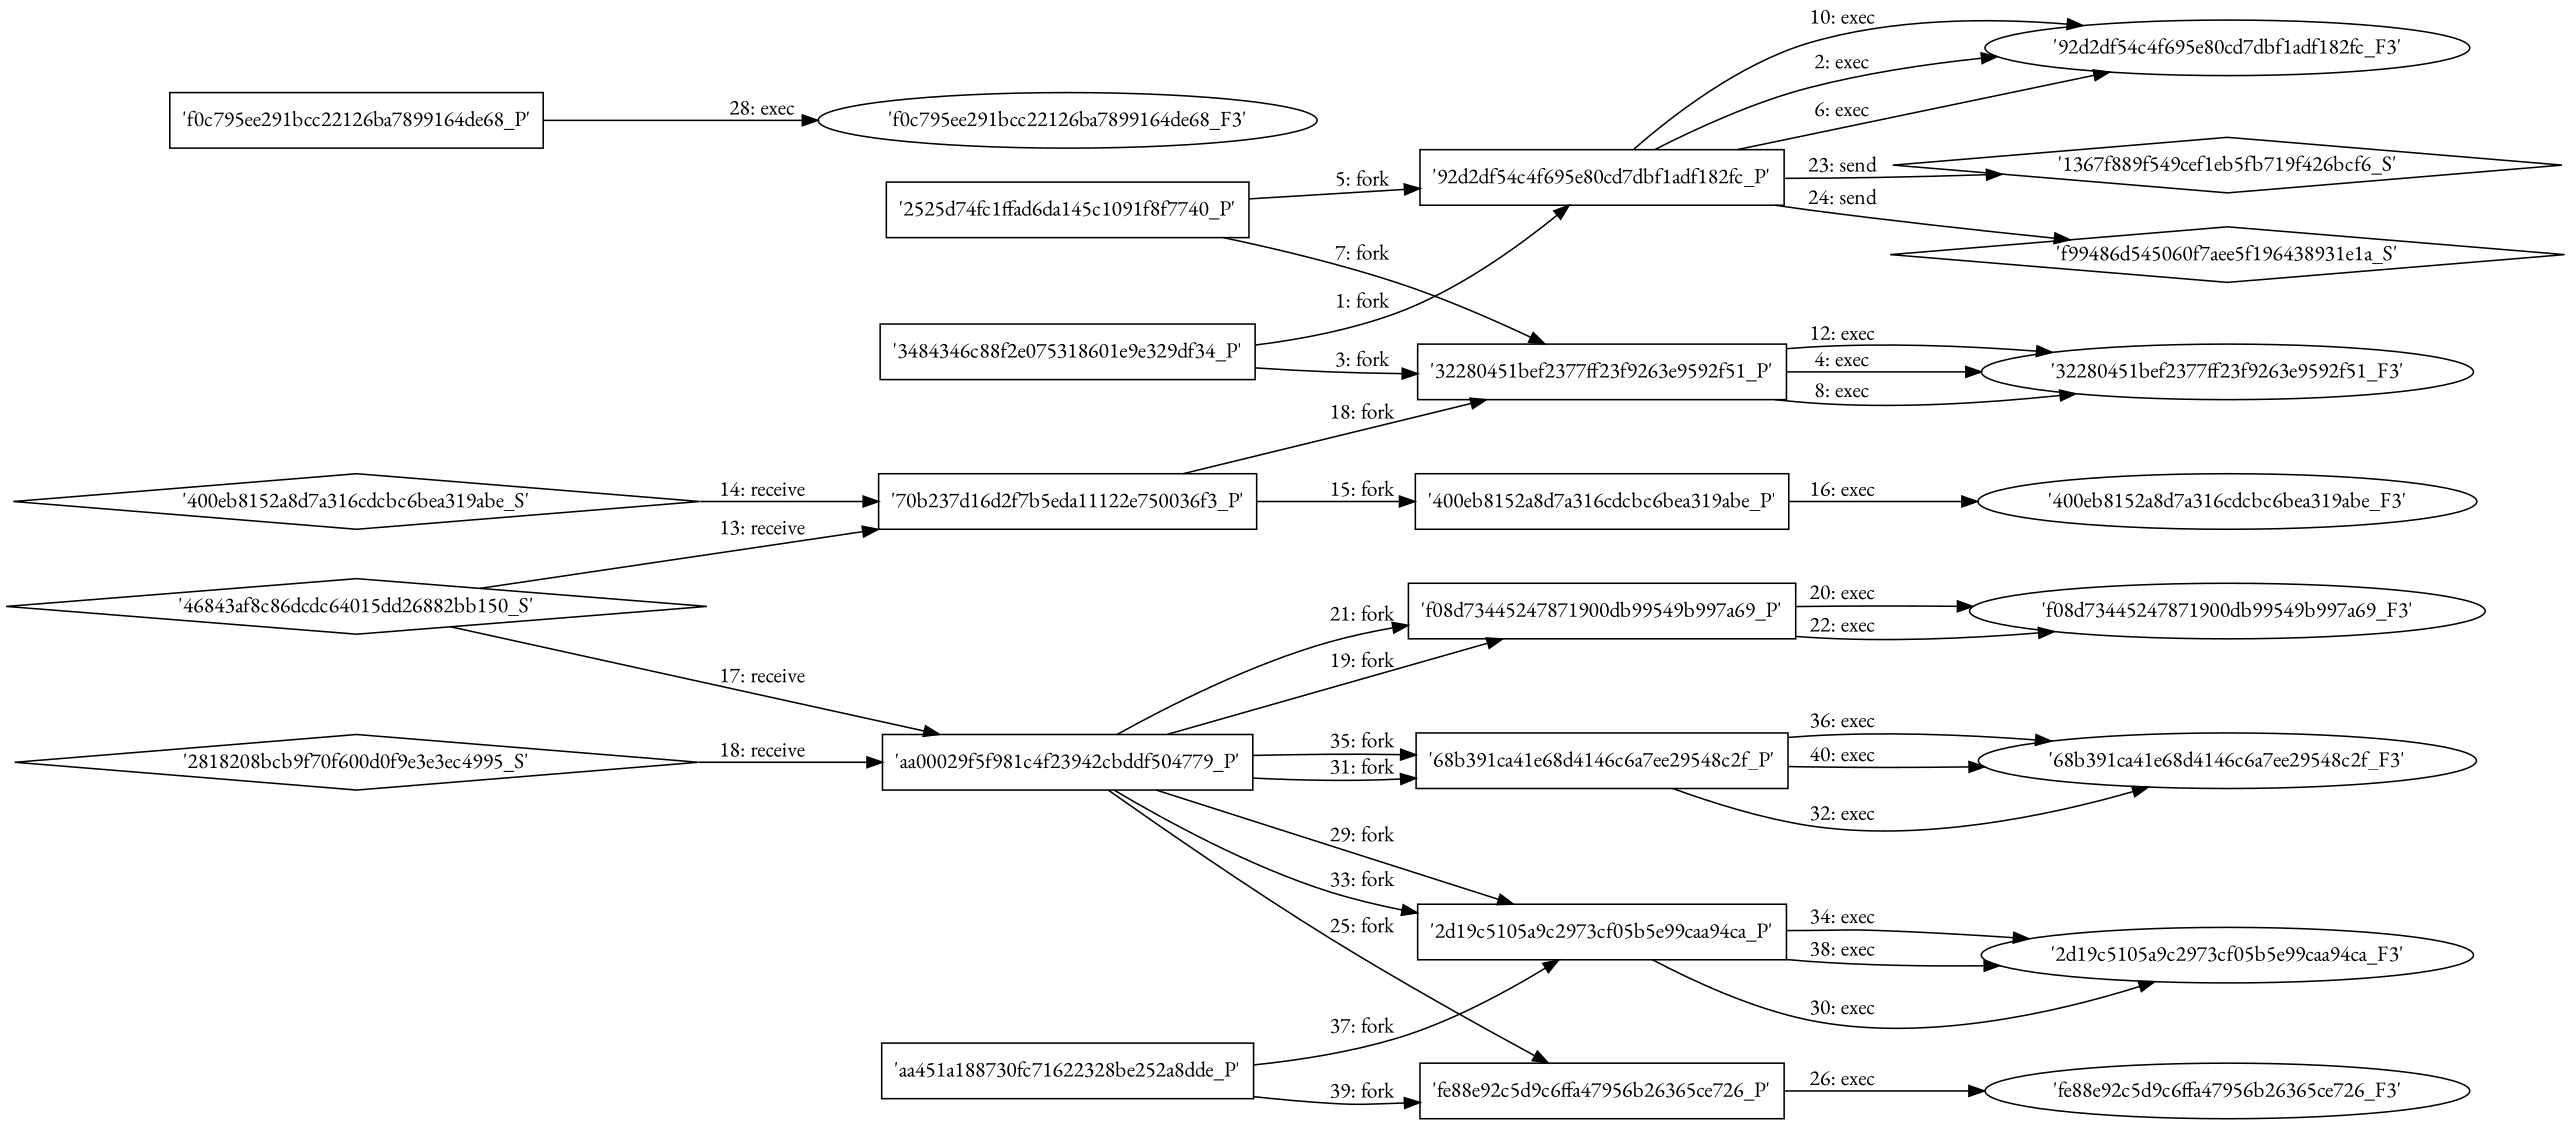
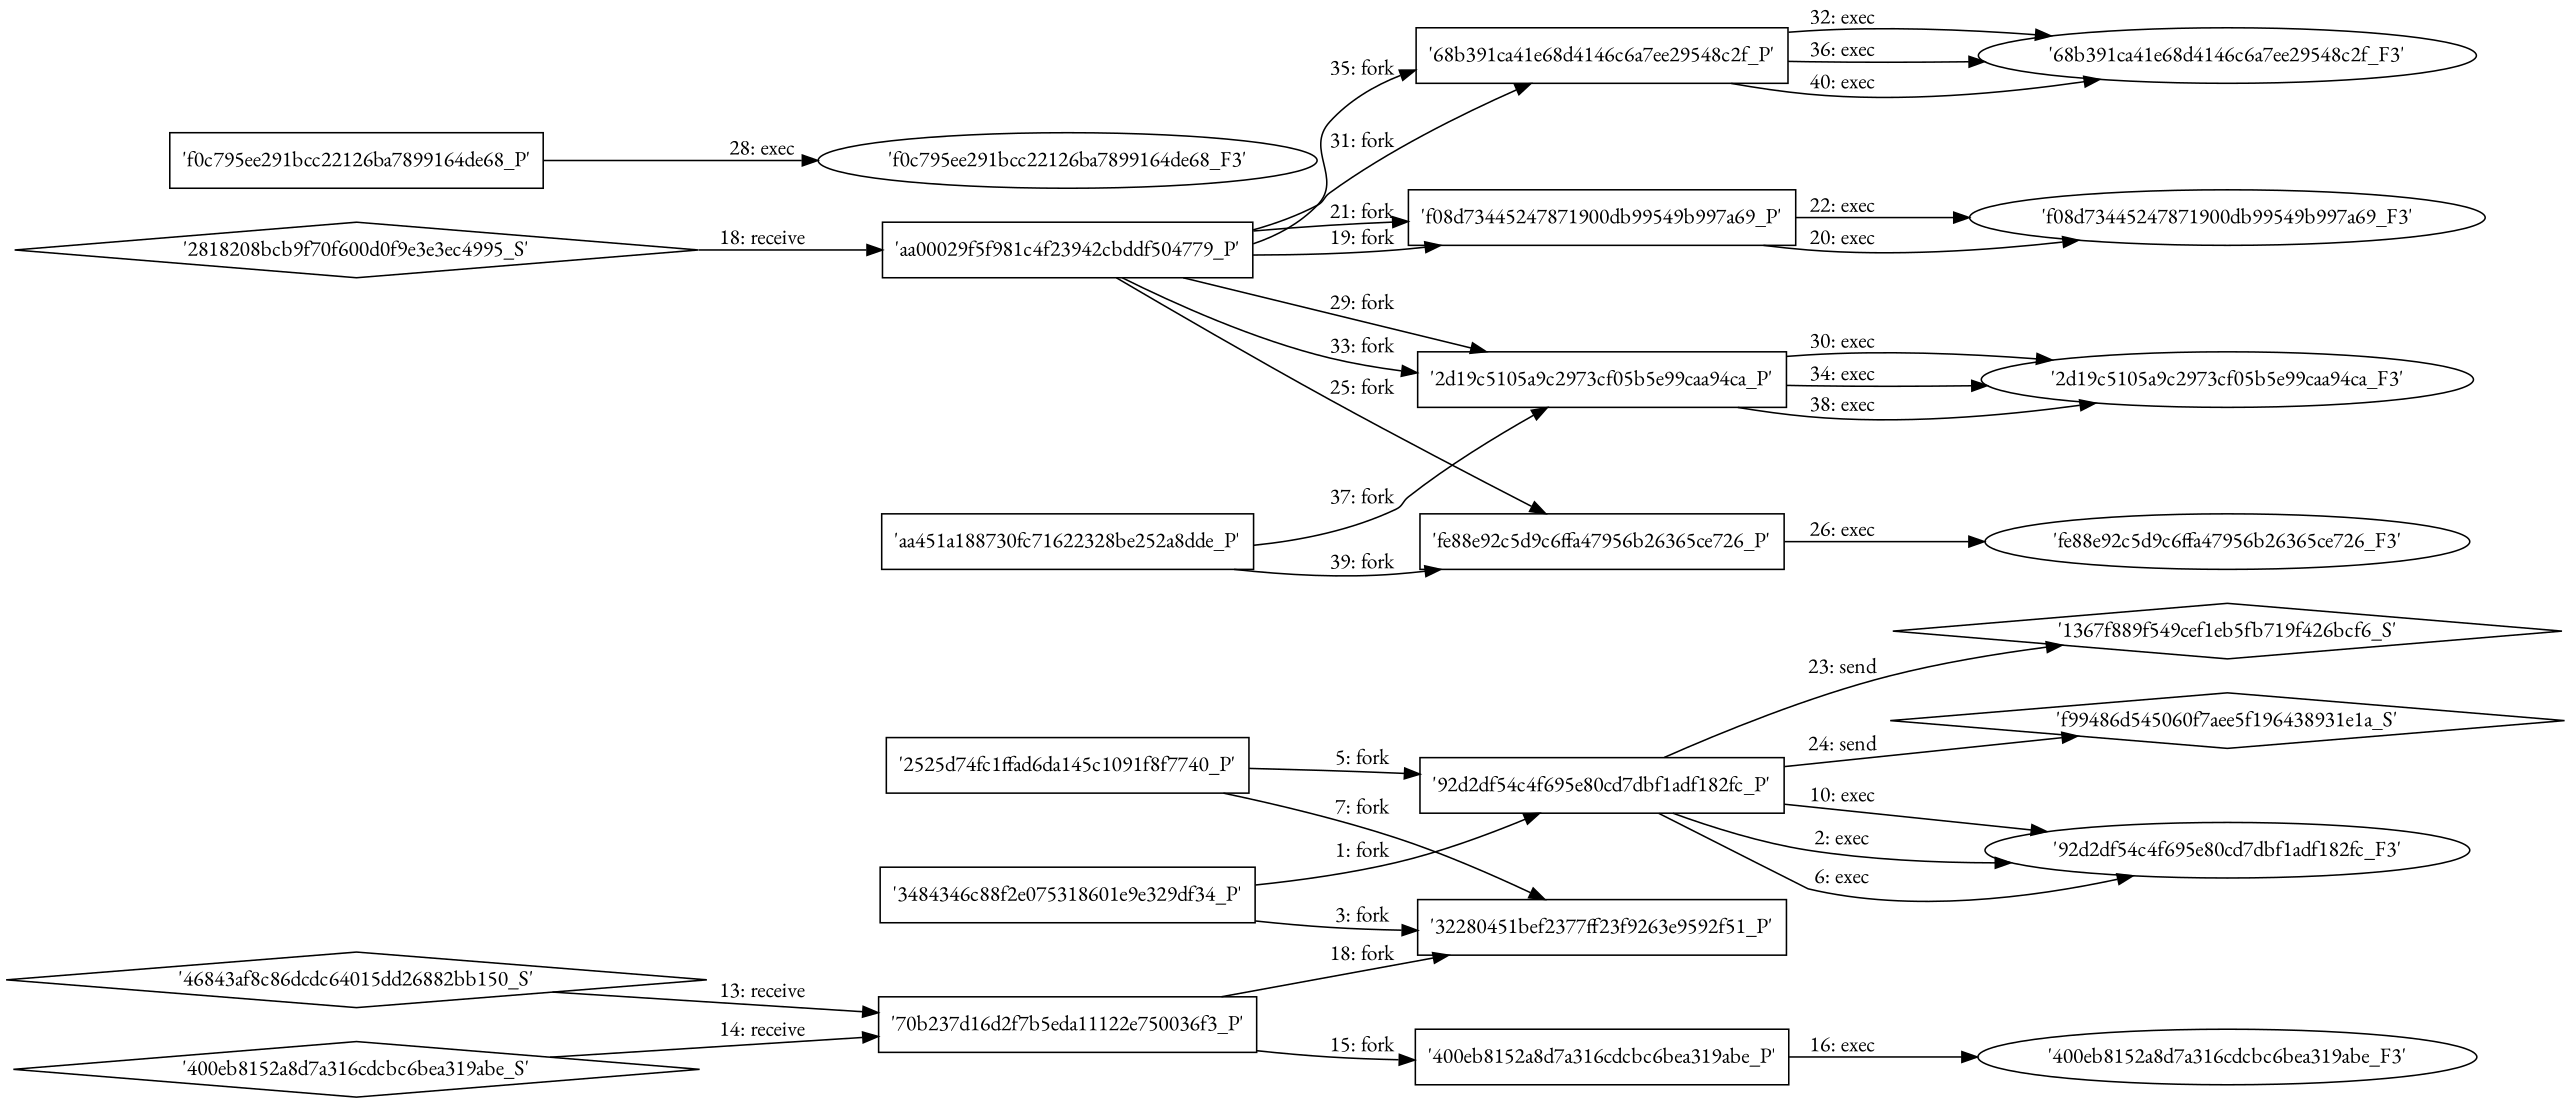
(2227, 372) -> none
(687, 679) -> none
